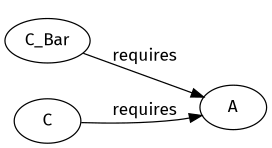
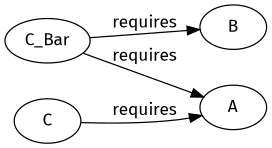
none -> (233, 27)
